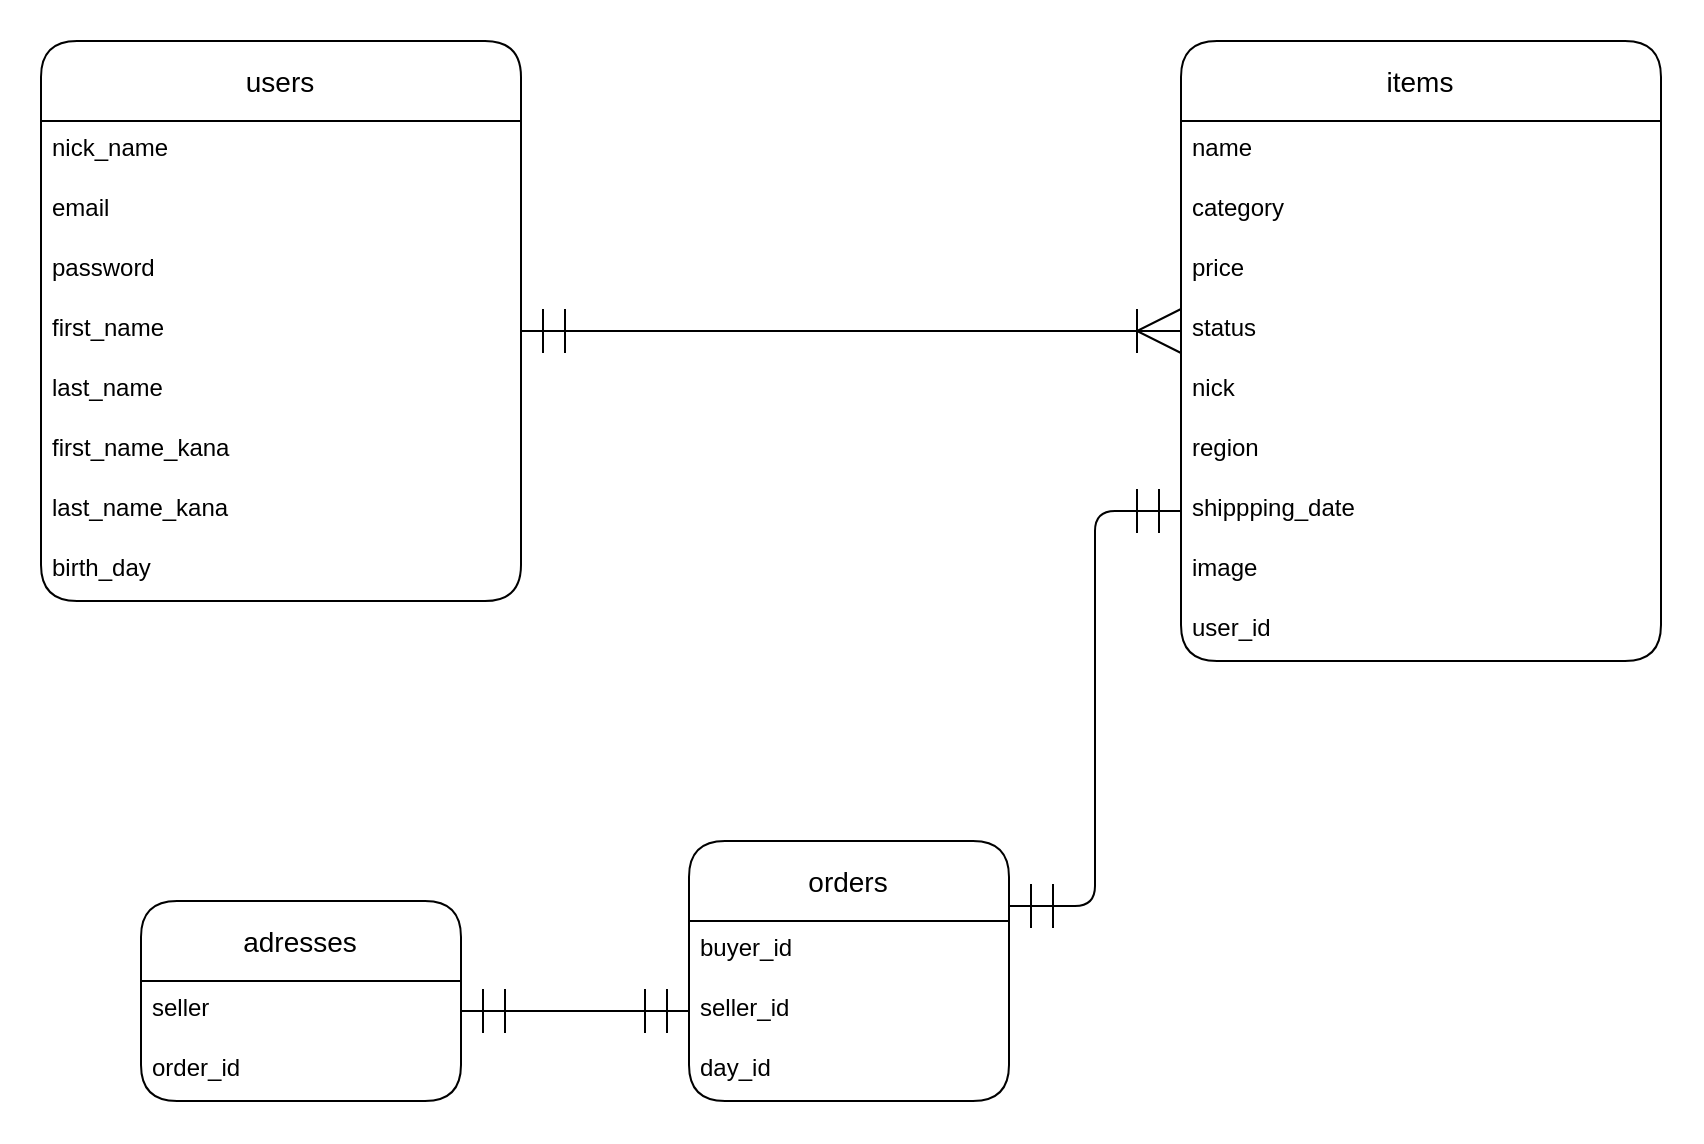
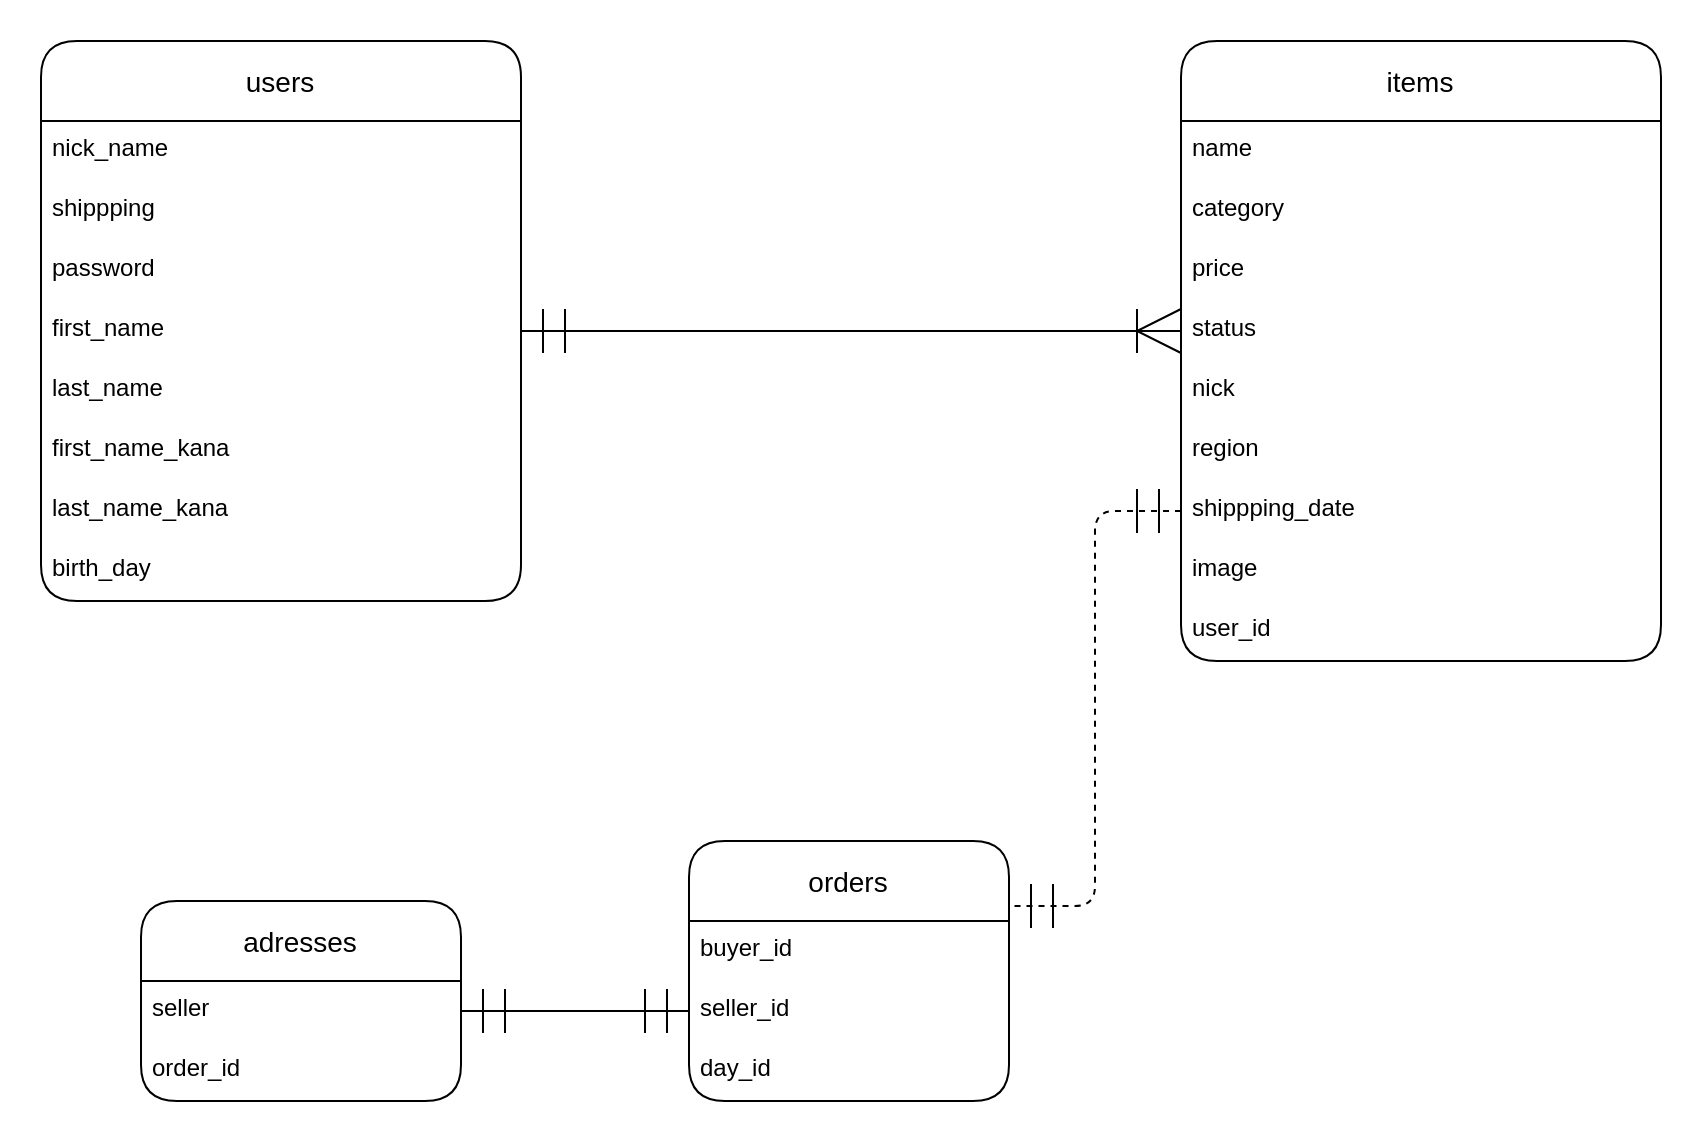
(79, 208) -> (106, 208)
(1095, 710) -> (1095, 710)
